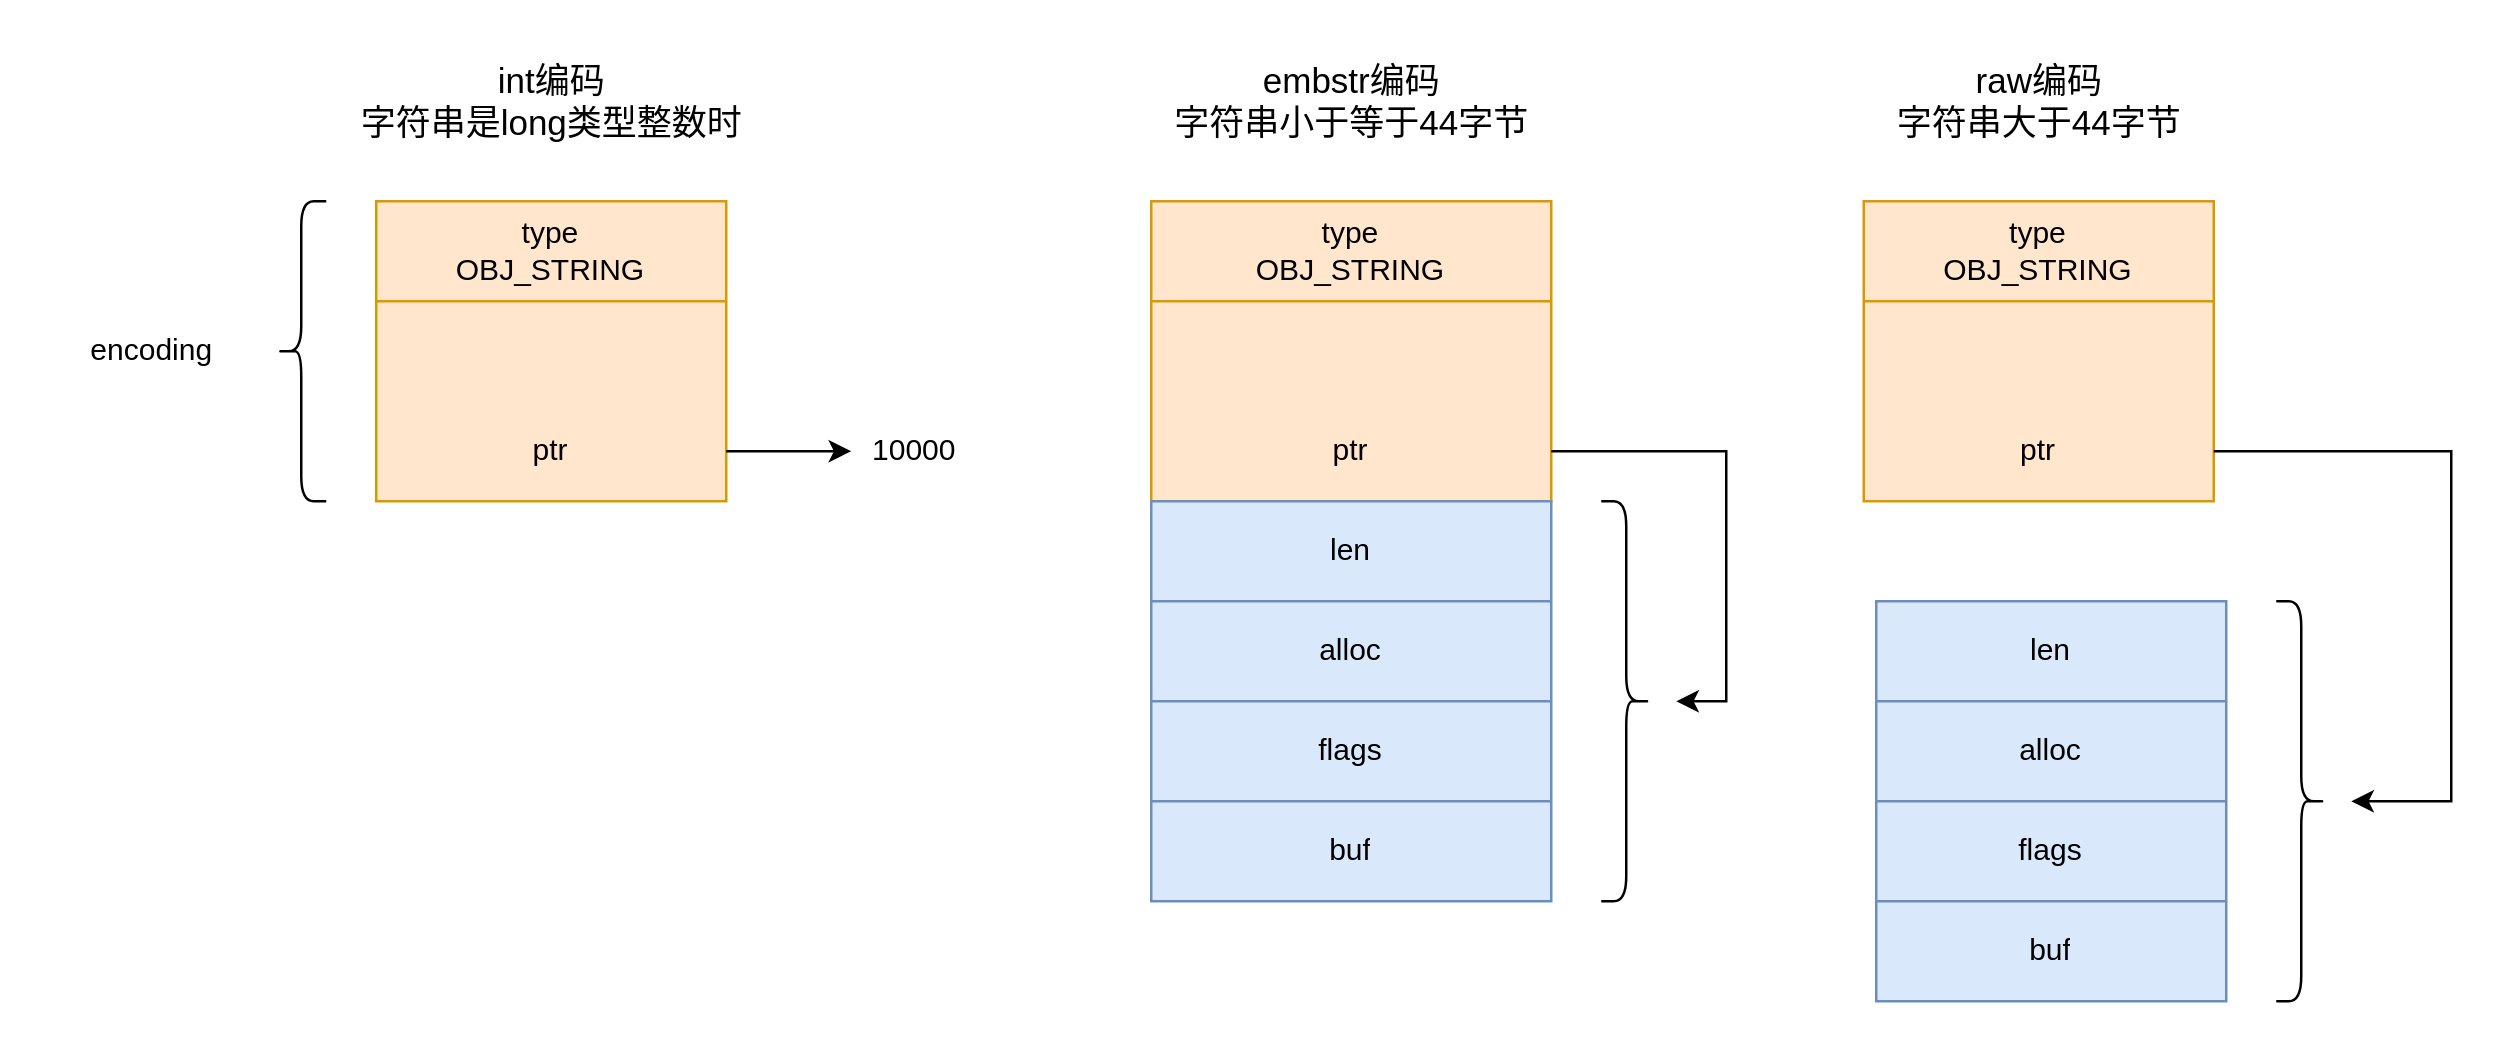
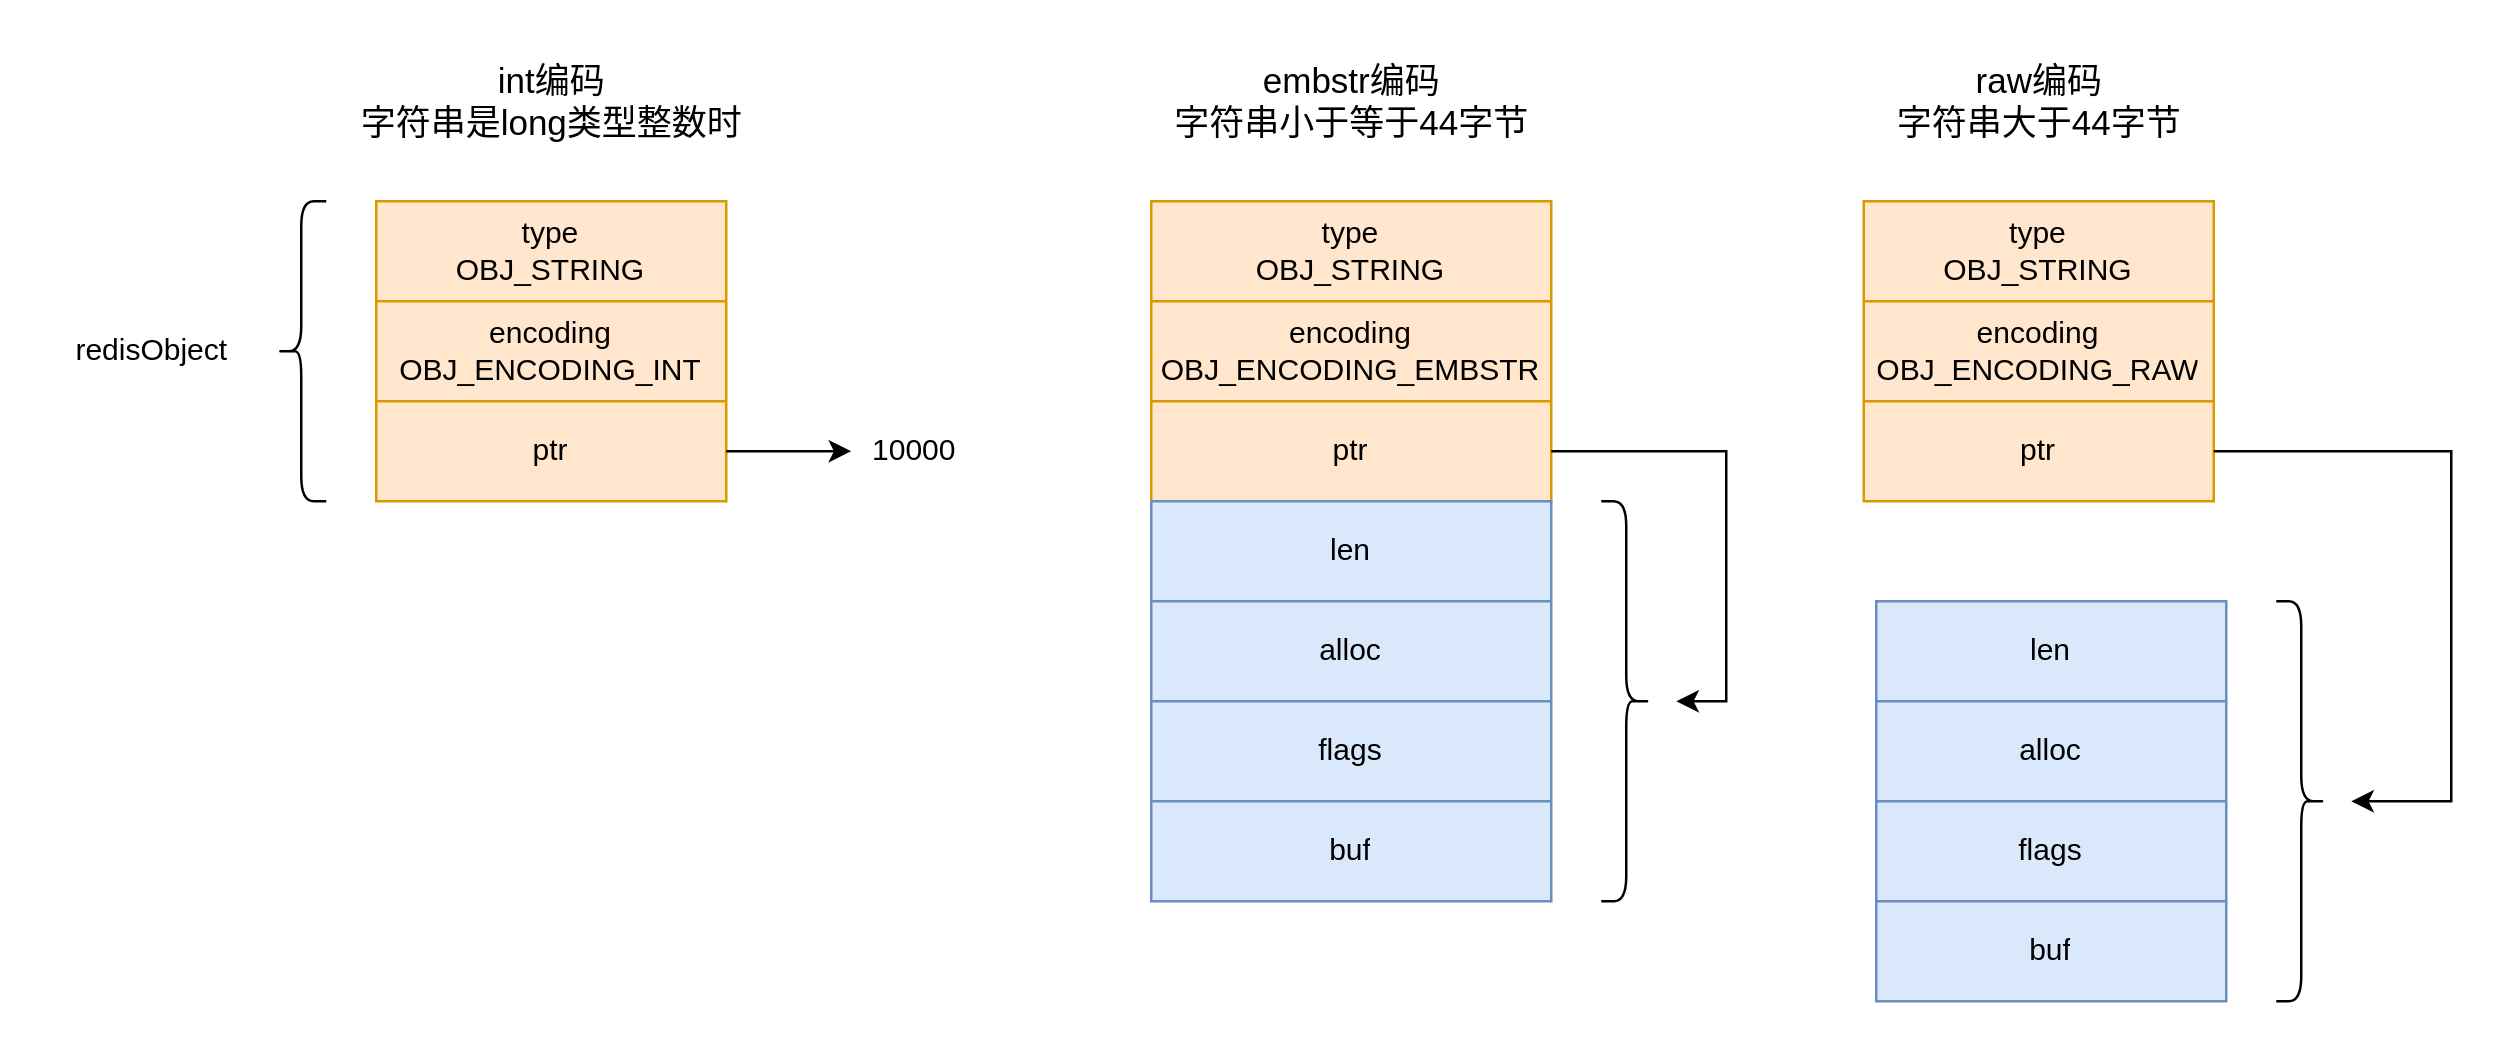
(153, 351) -> (153, 351)
none -> (551, 351)
none -> (1351, 351)
none -> (2039, 351)
